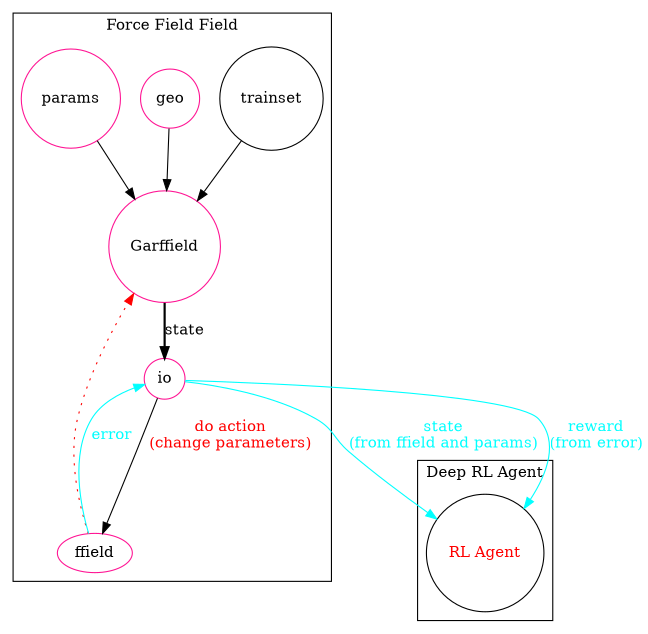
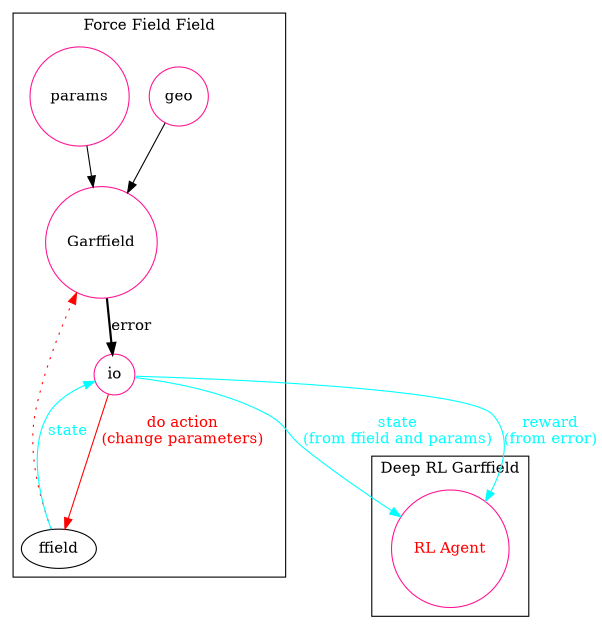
(271, 99) -> none
(185, 330) -> (131, 326)
(112, 435) -> (68, 431)
(133, 461) -> (88, 456)
(485, 473) -> (450, 469)
(95, 553) -> (59, 549)
(485, 553) -> (450, 549)
